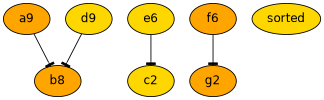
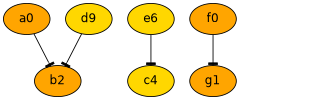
(27, 19) -> (27, 19)
(213, 19) -> (213, 19)
(286, 19) -> none
(58, 81) -> (58, 81)
(151, 81) -> (151, 81)
(213, 81) -> (213, 81)
